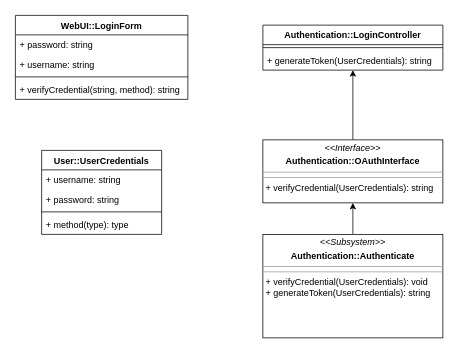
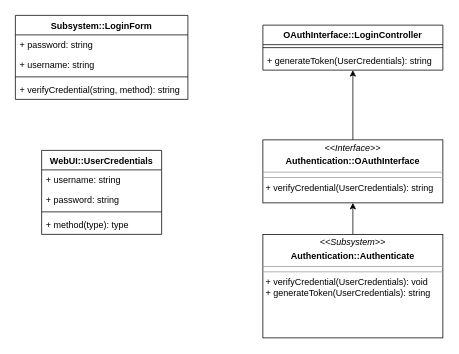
(101, 26) -> (101, 26)
(353, 35) -> (353, 35)
(101, 161) -> (101, 161)
